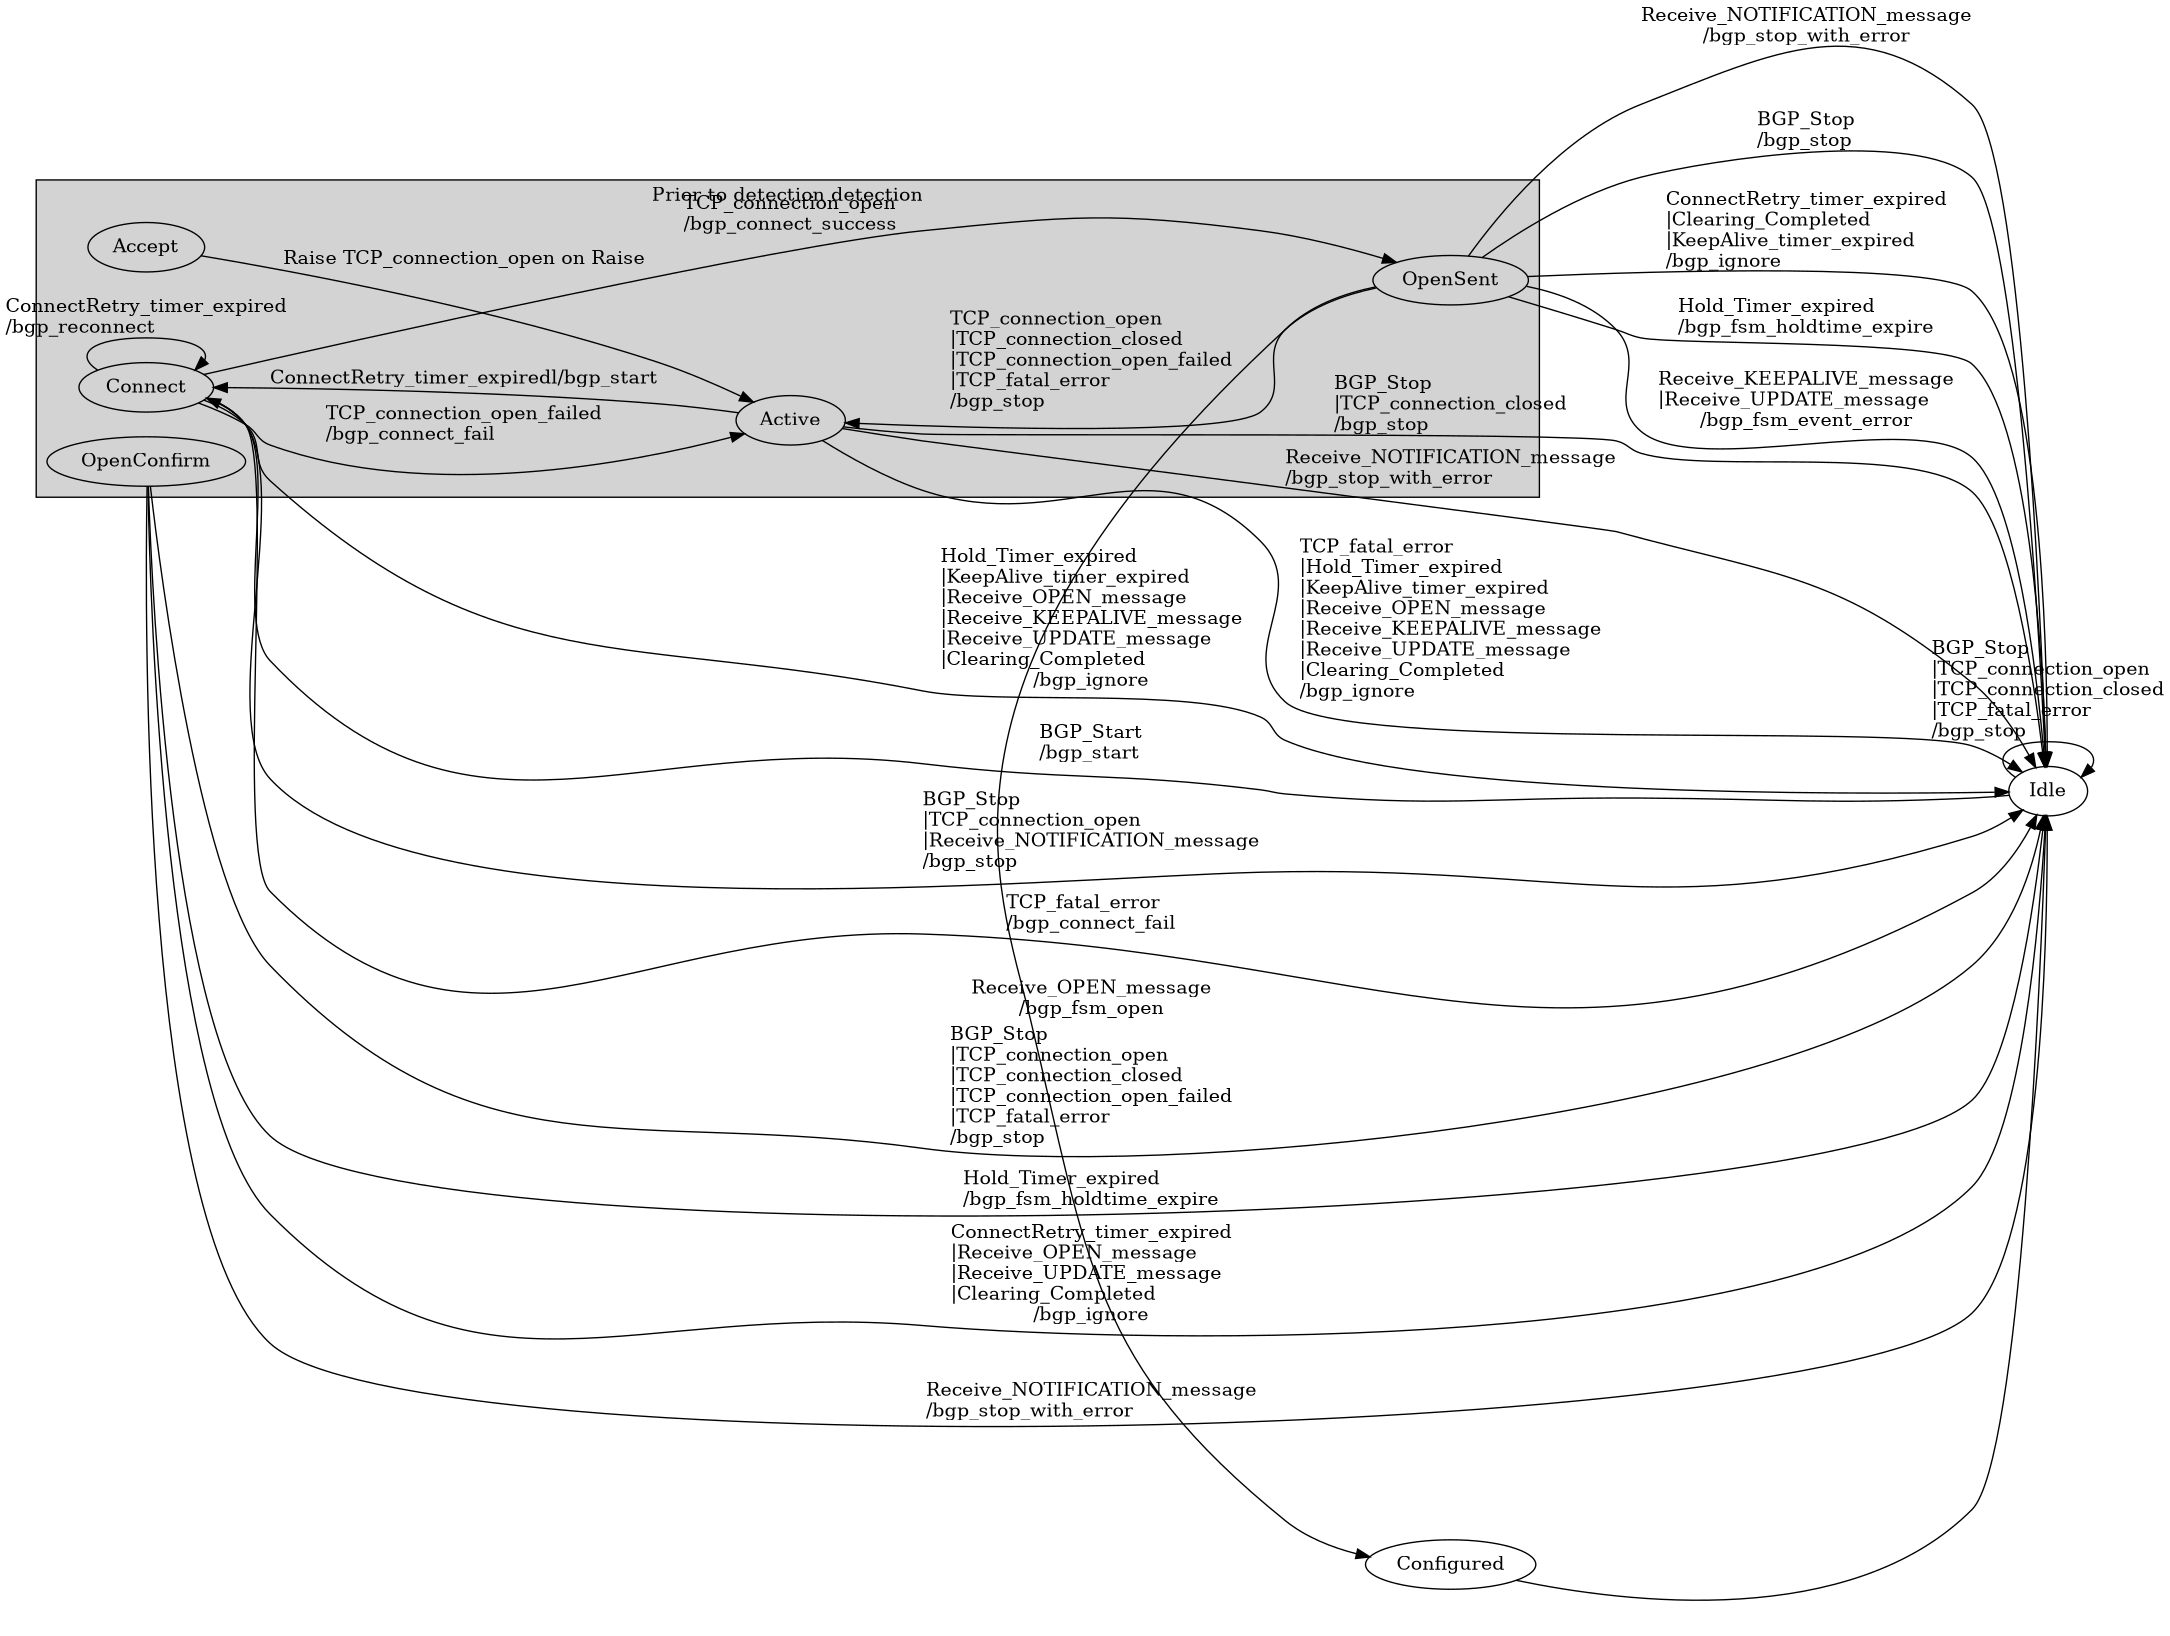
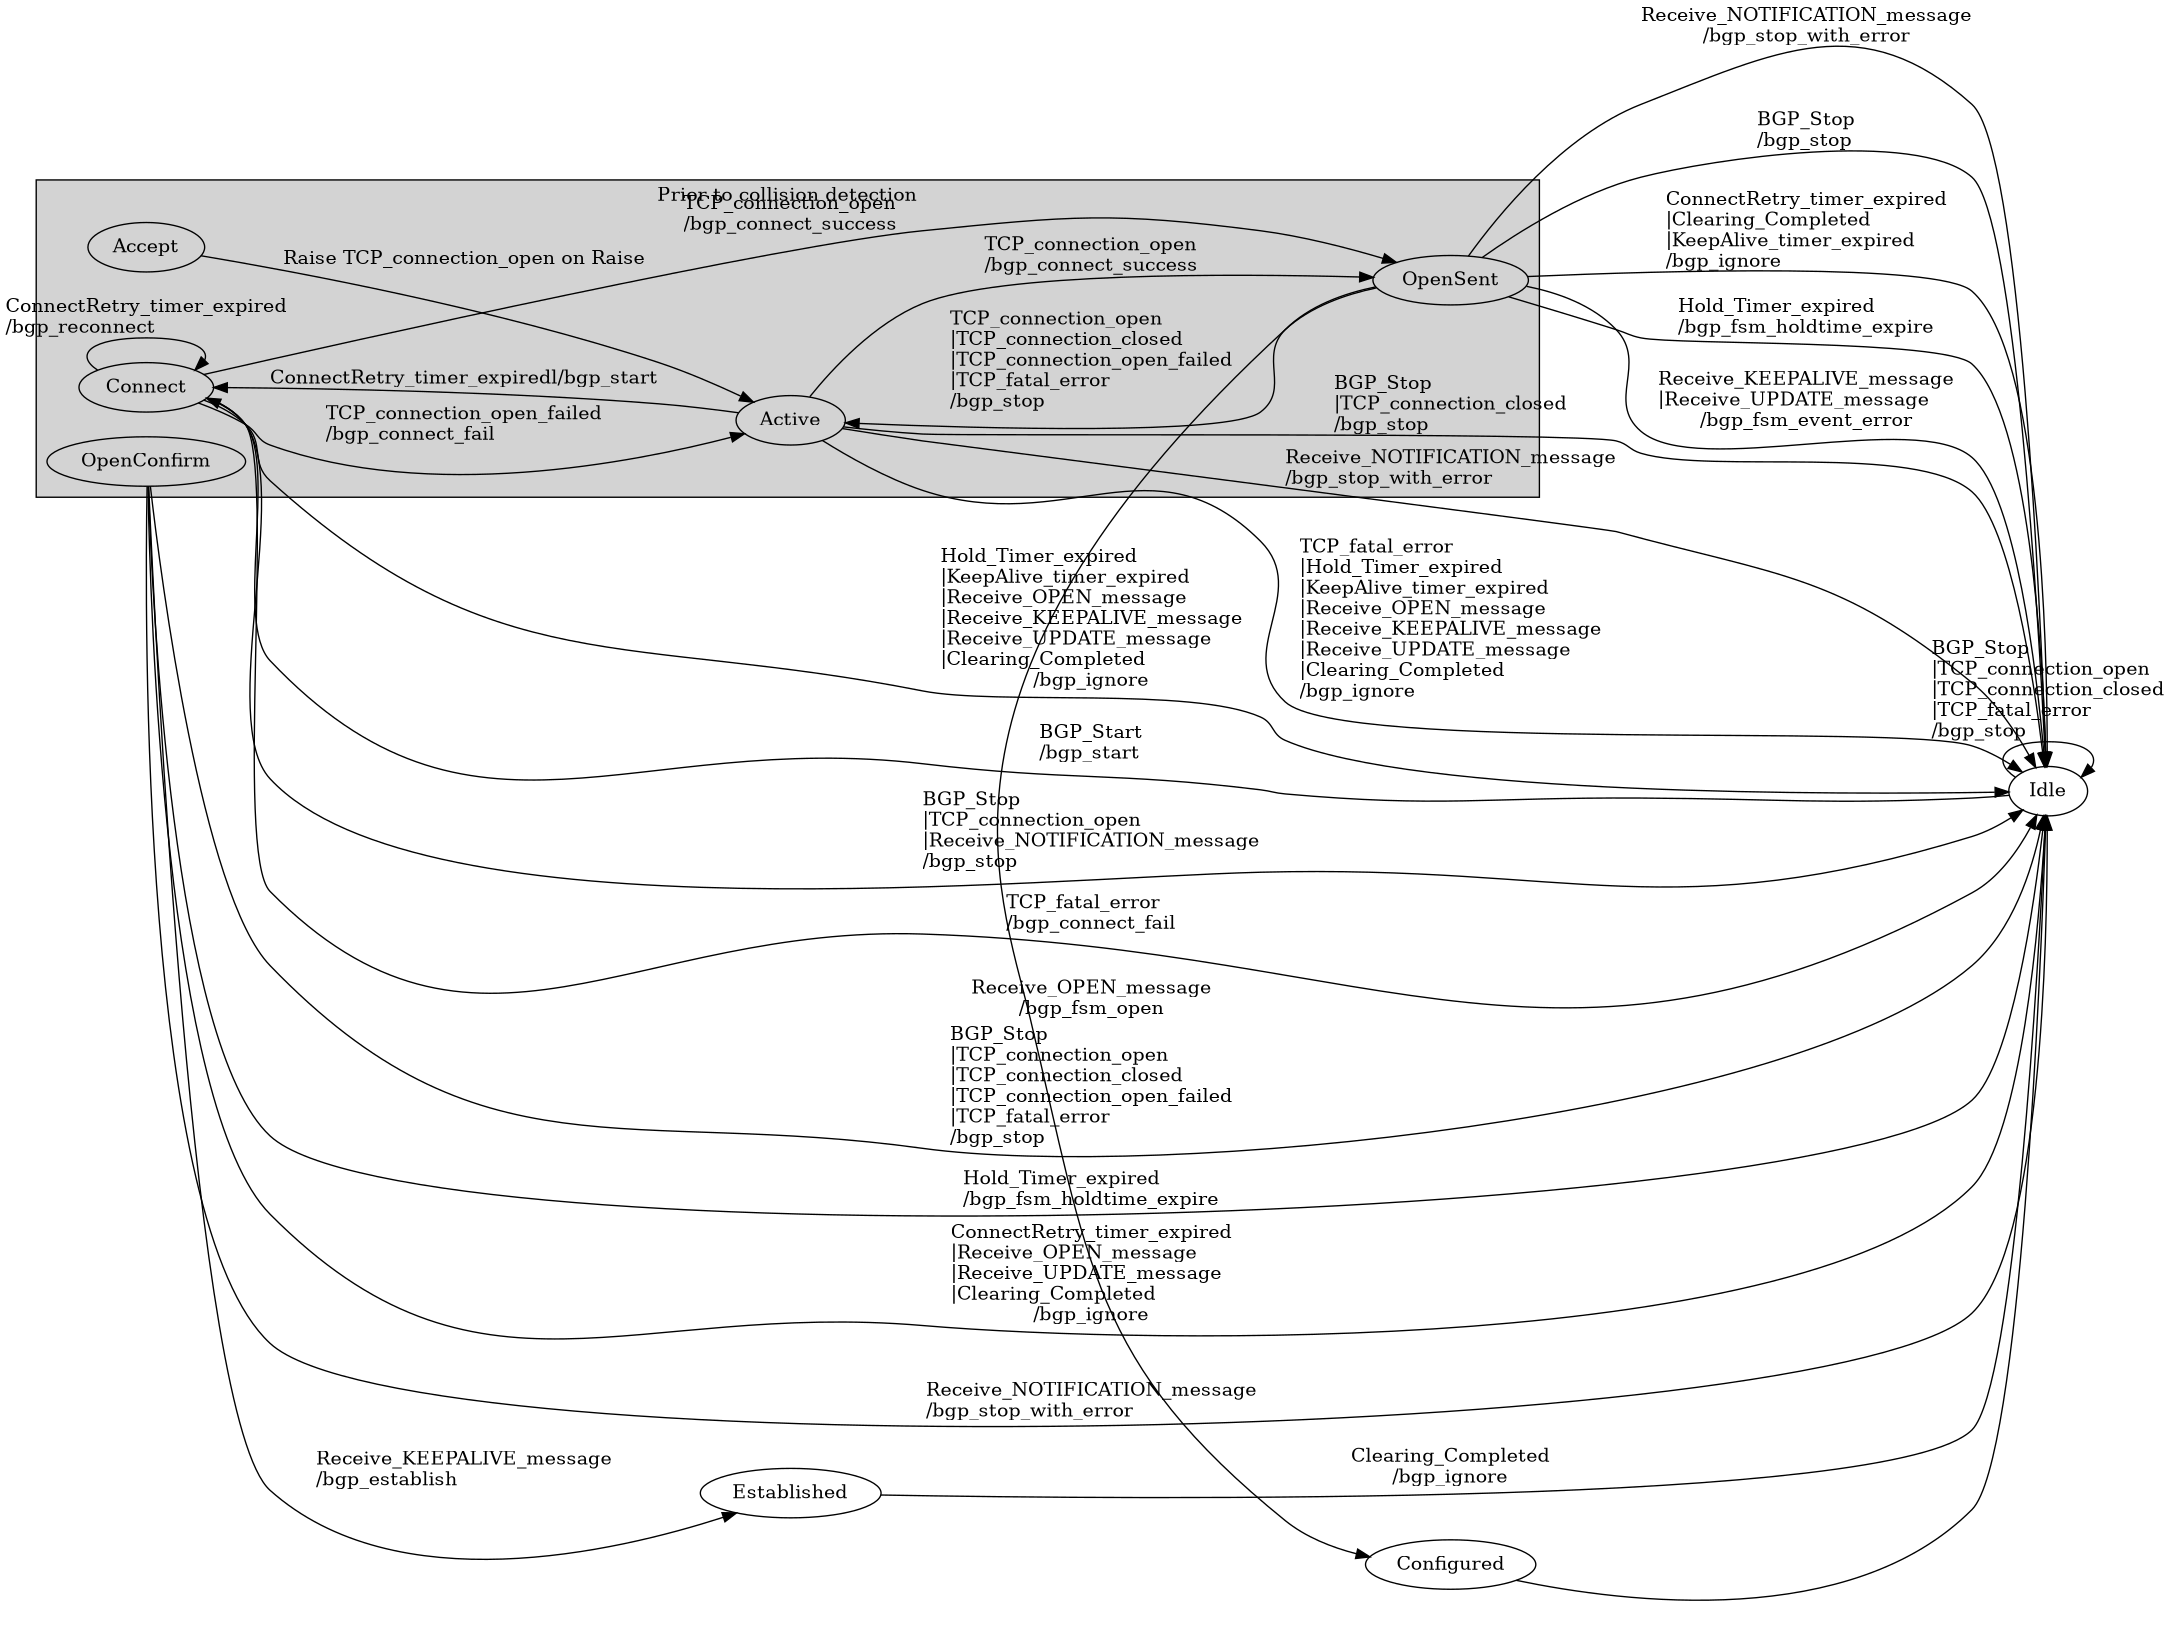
(788, 196) -> (788, 196)
none -> (1066, 280)
none -> (791, 1493)
